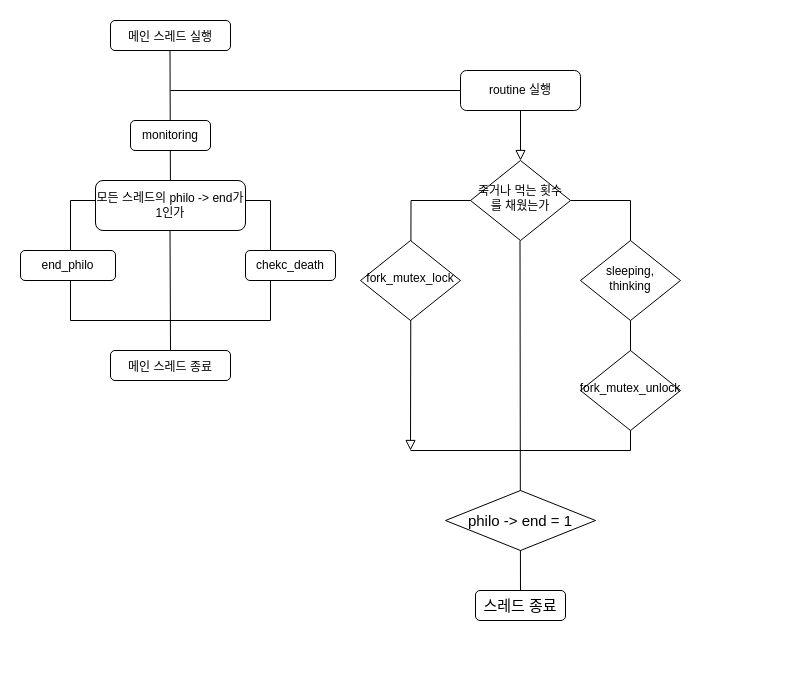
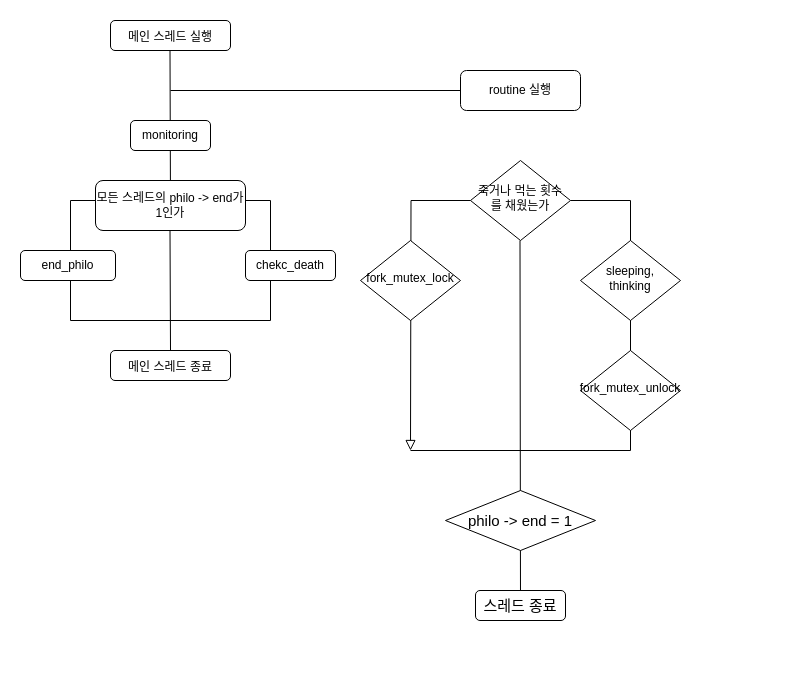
(521, 130) -> none
